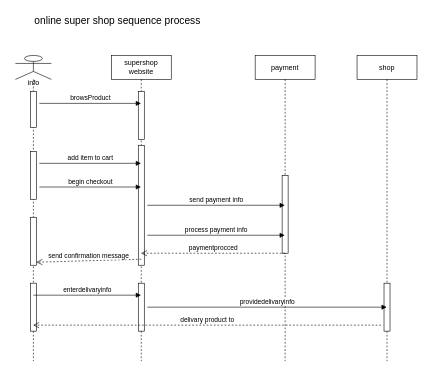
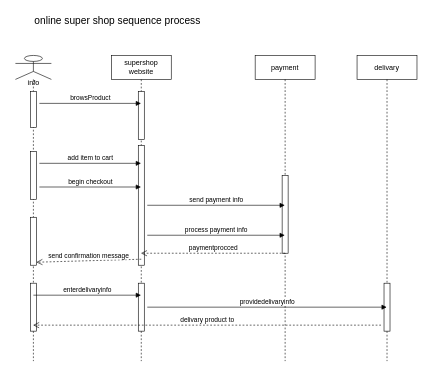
(387, 68) -> (387, 68)
